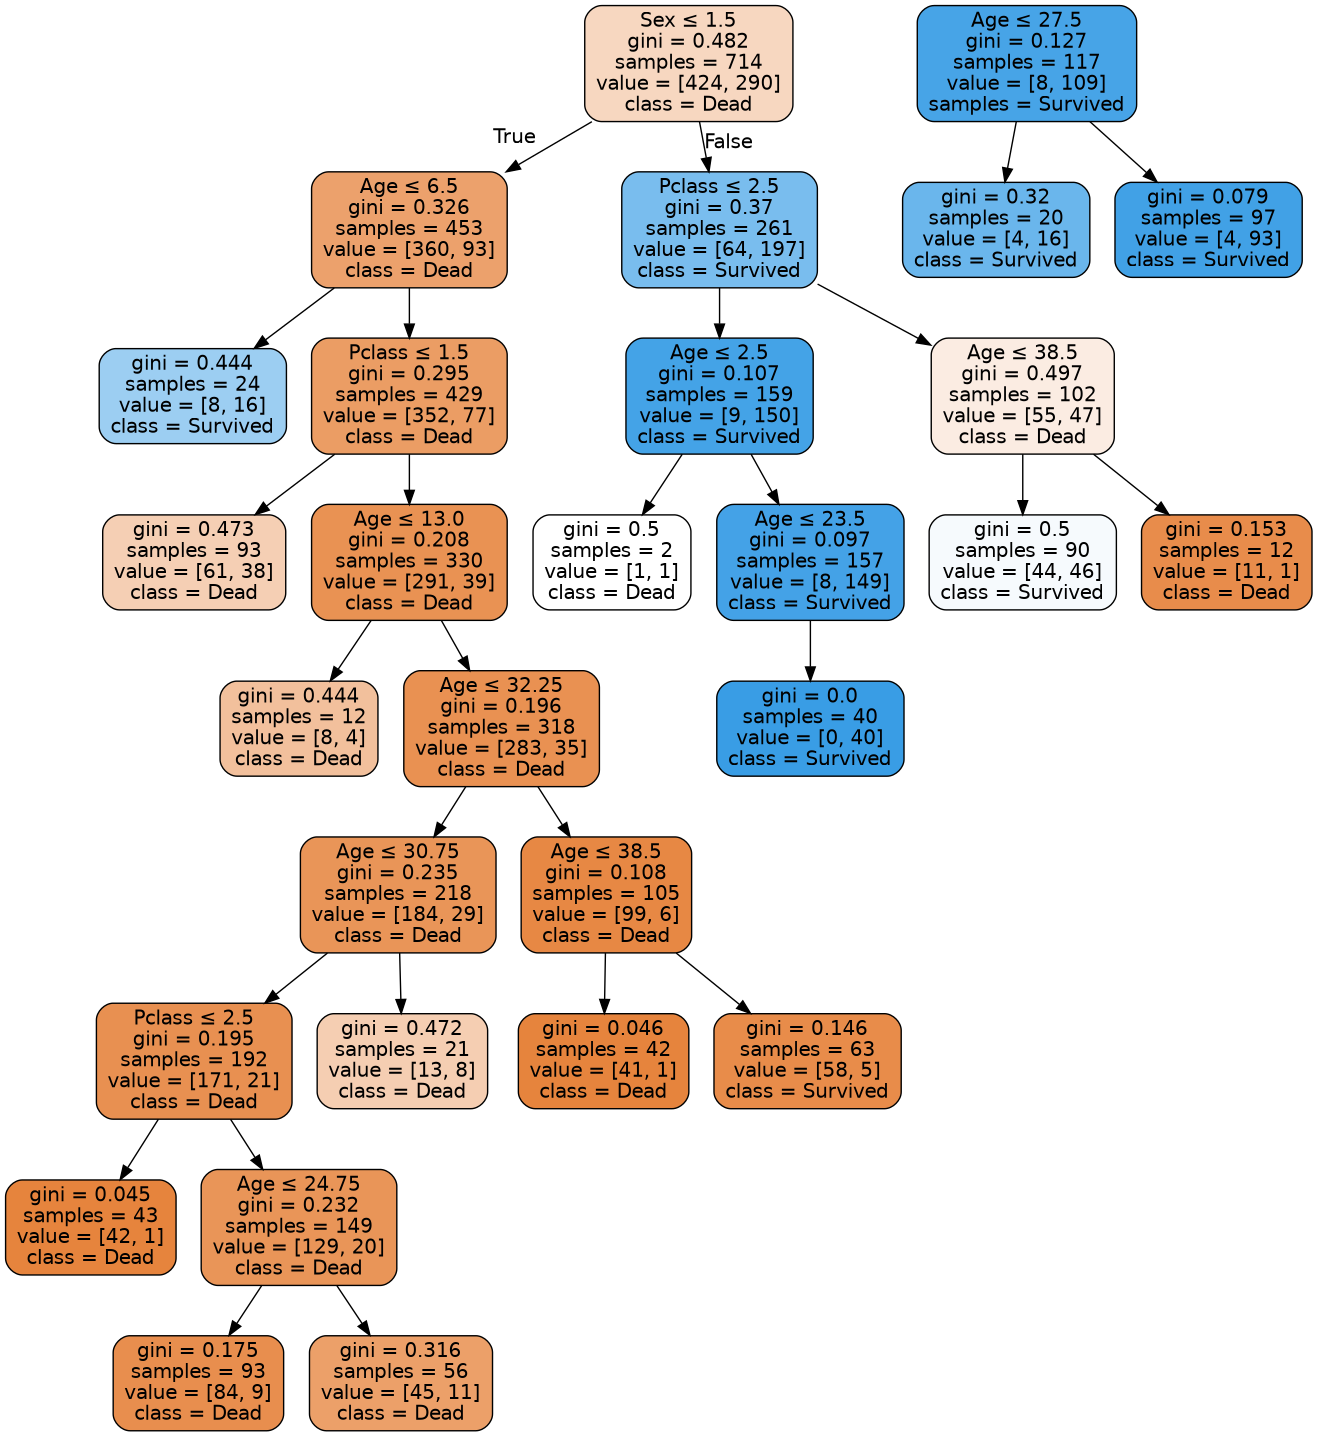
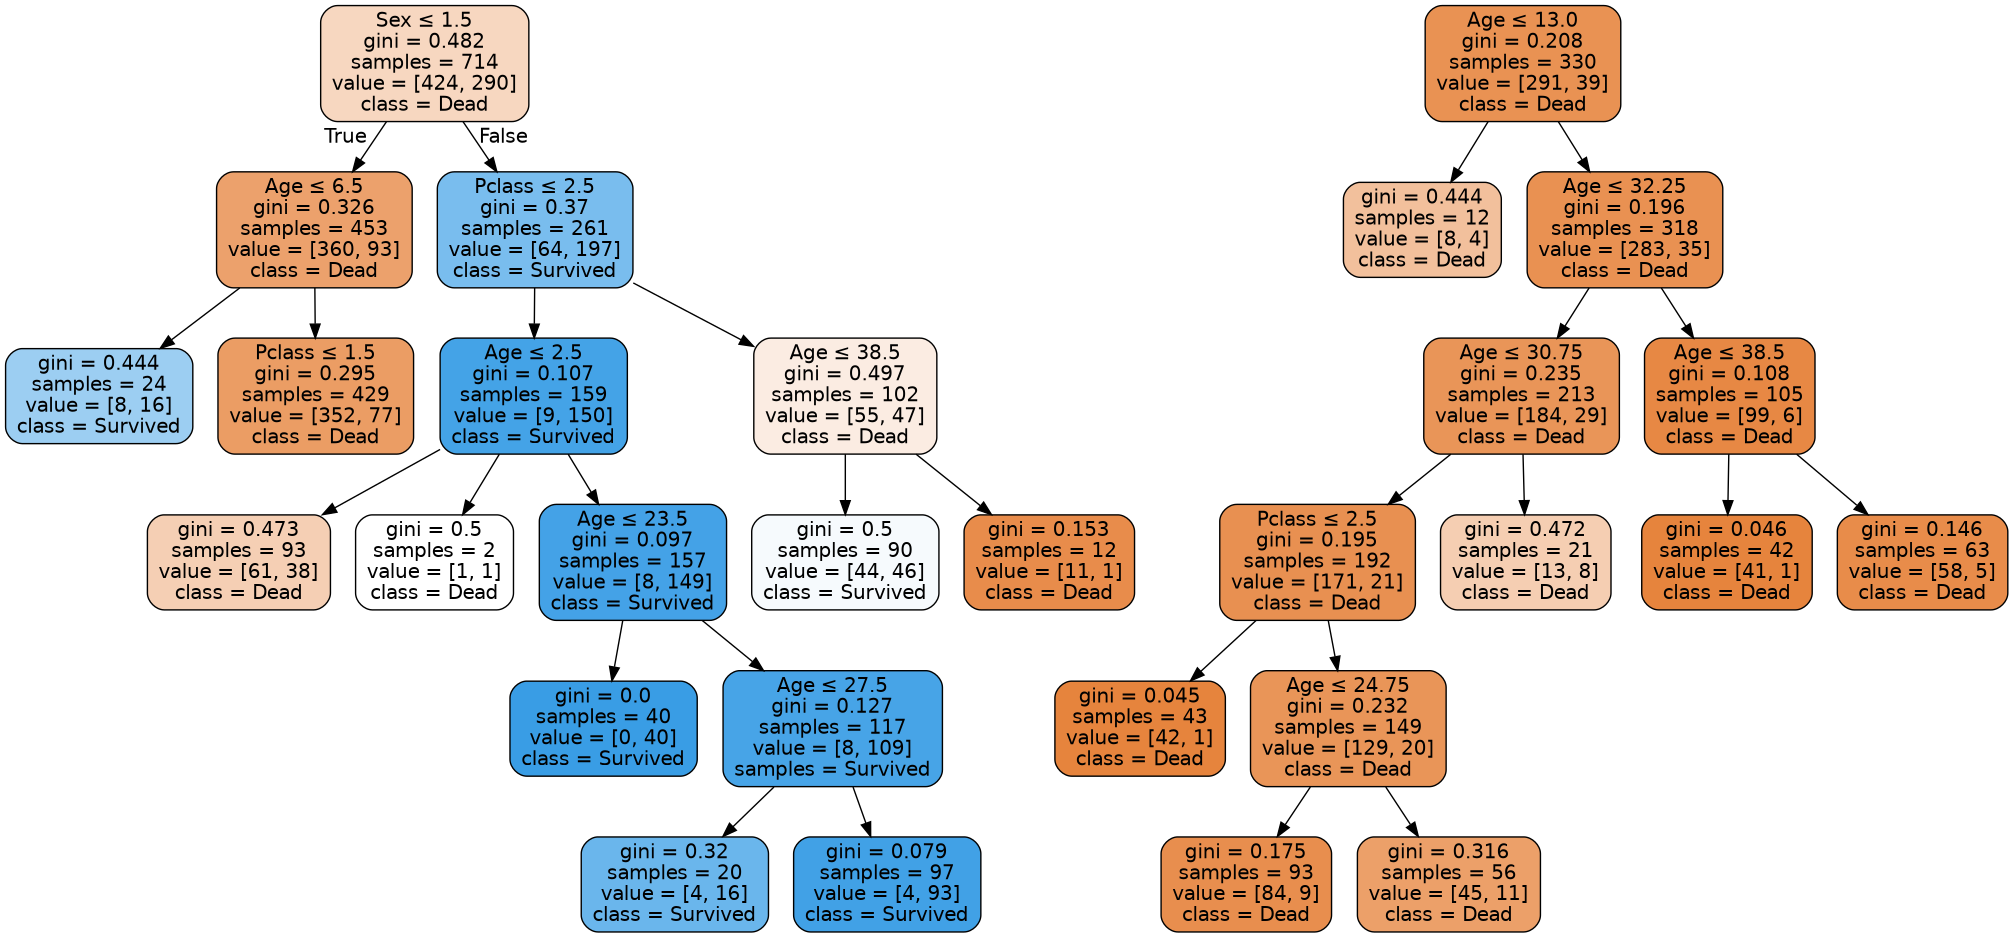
(409, 472) -> none
(301, 480) -> (387, 479)
none -> (727, 641)
(398, 894) -> (1522, 395)
(808, 1092) -> (1923, 593)
